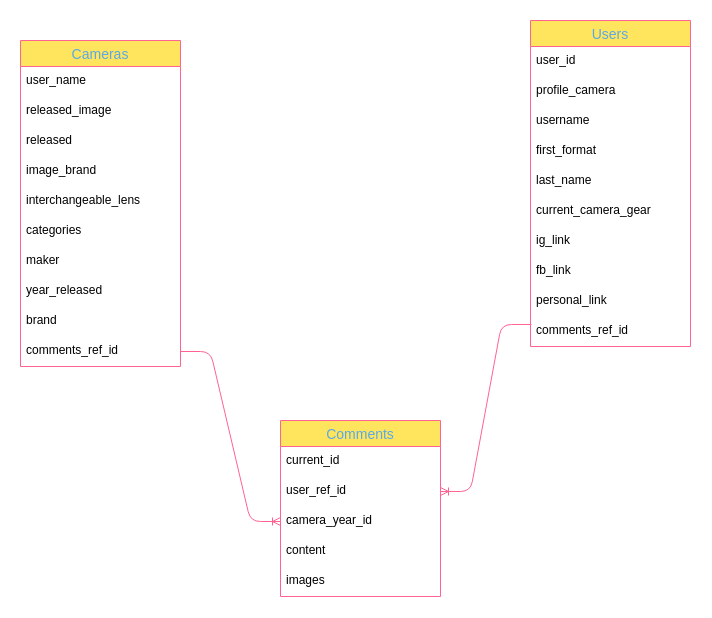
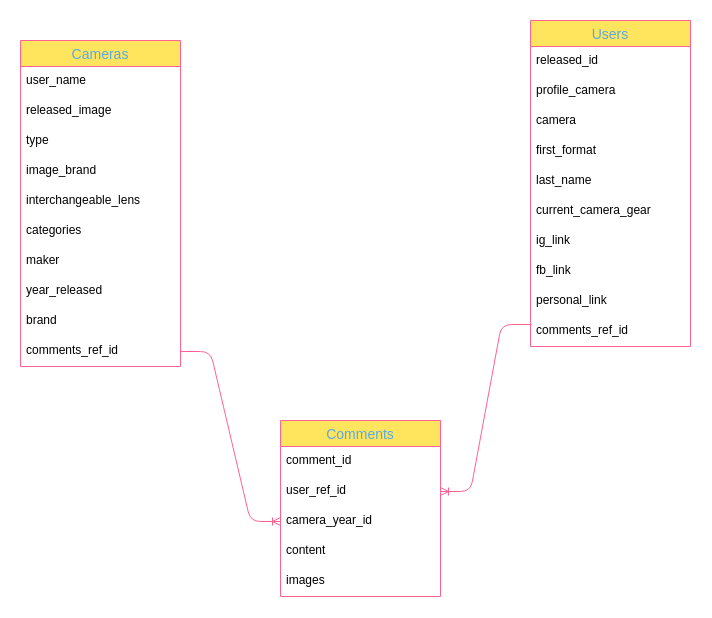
(558, 60) -> (570, 60)
(563, 120) -> (556, 120)
(51, 140) -> (39, 140)
(318, 460) -> (318, 460)
